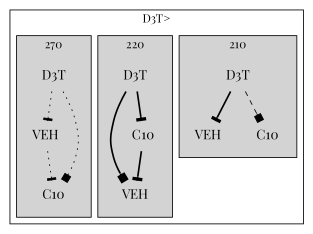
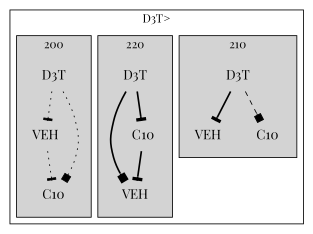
(54, 45) -> (54, 45)
